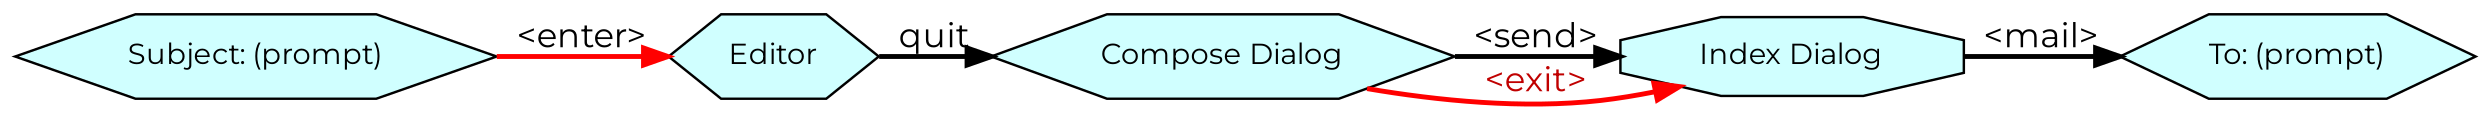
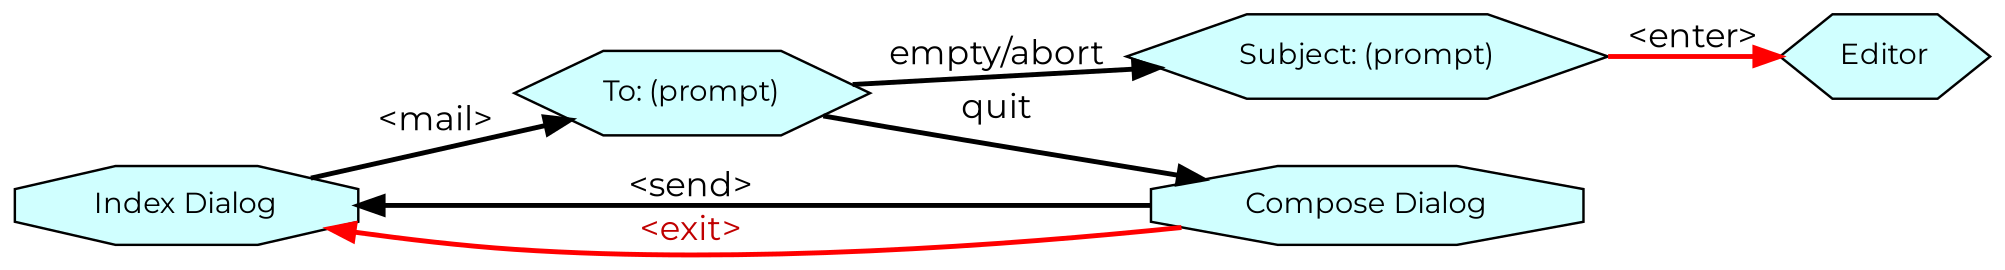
(923, 57) -> (1001, 146)
(1223, 57) -> (1367, 205)
none -> (993, 77)
